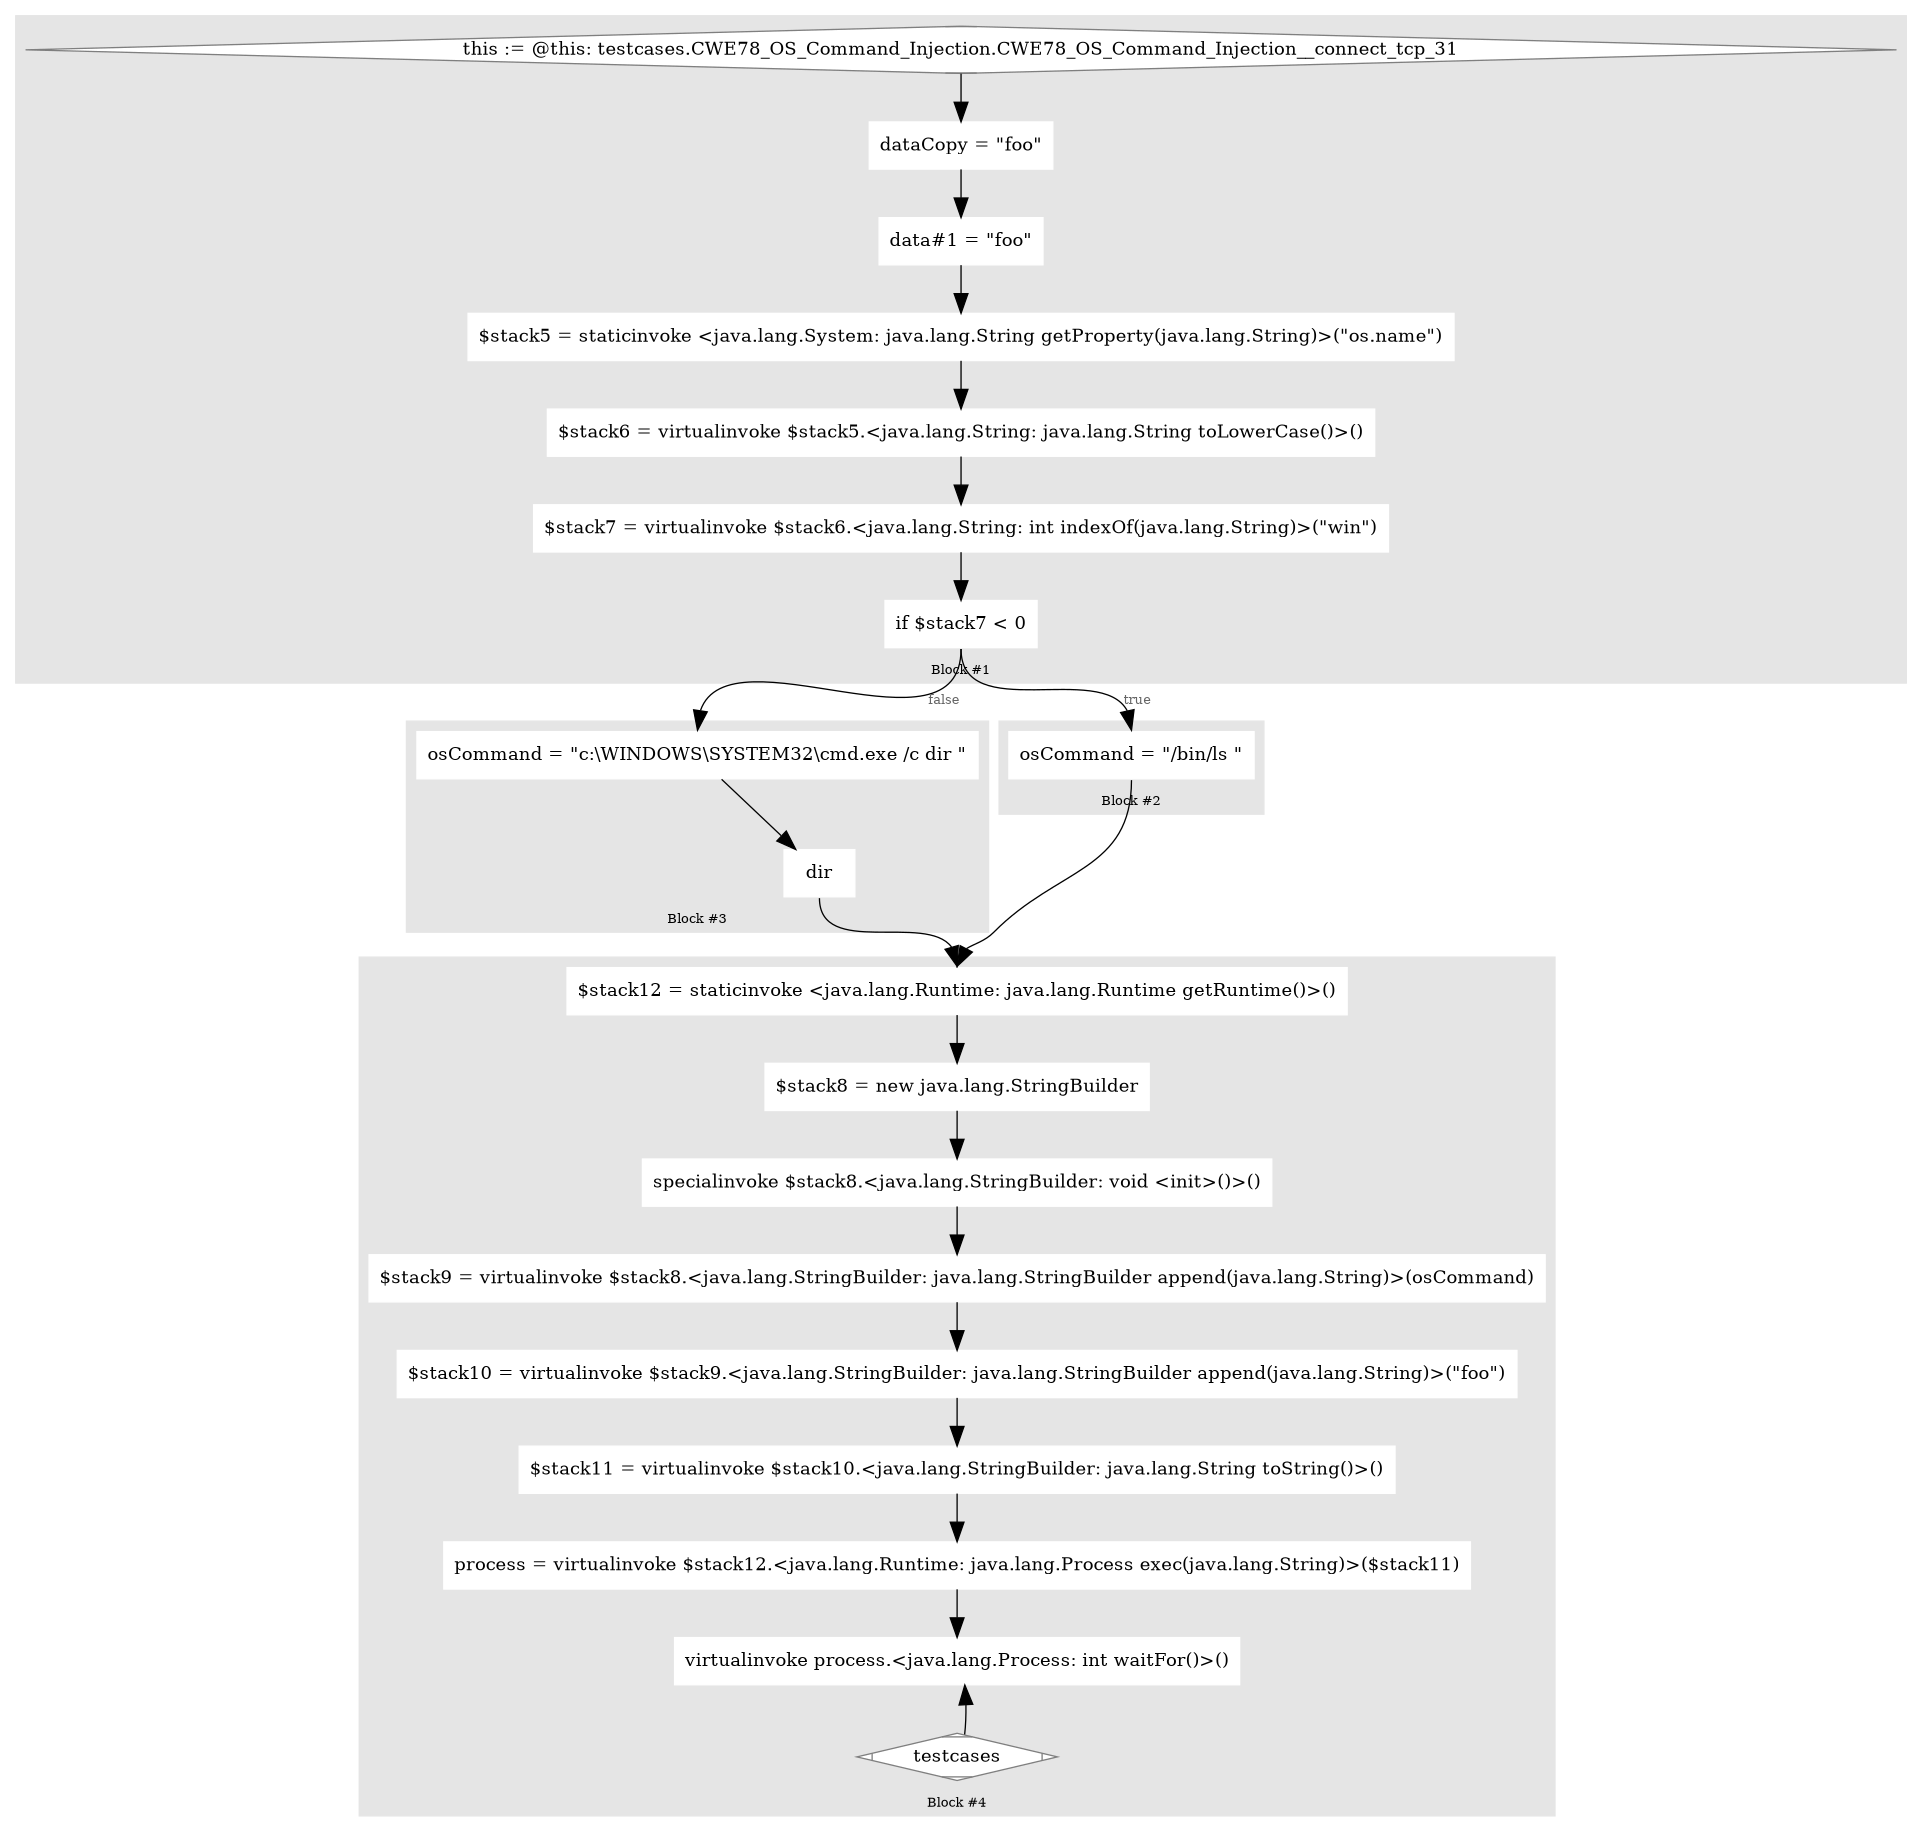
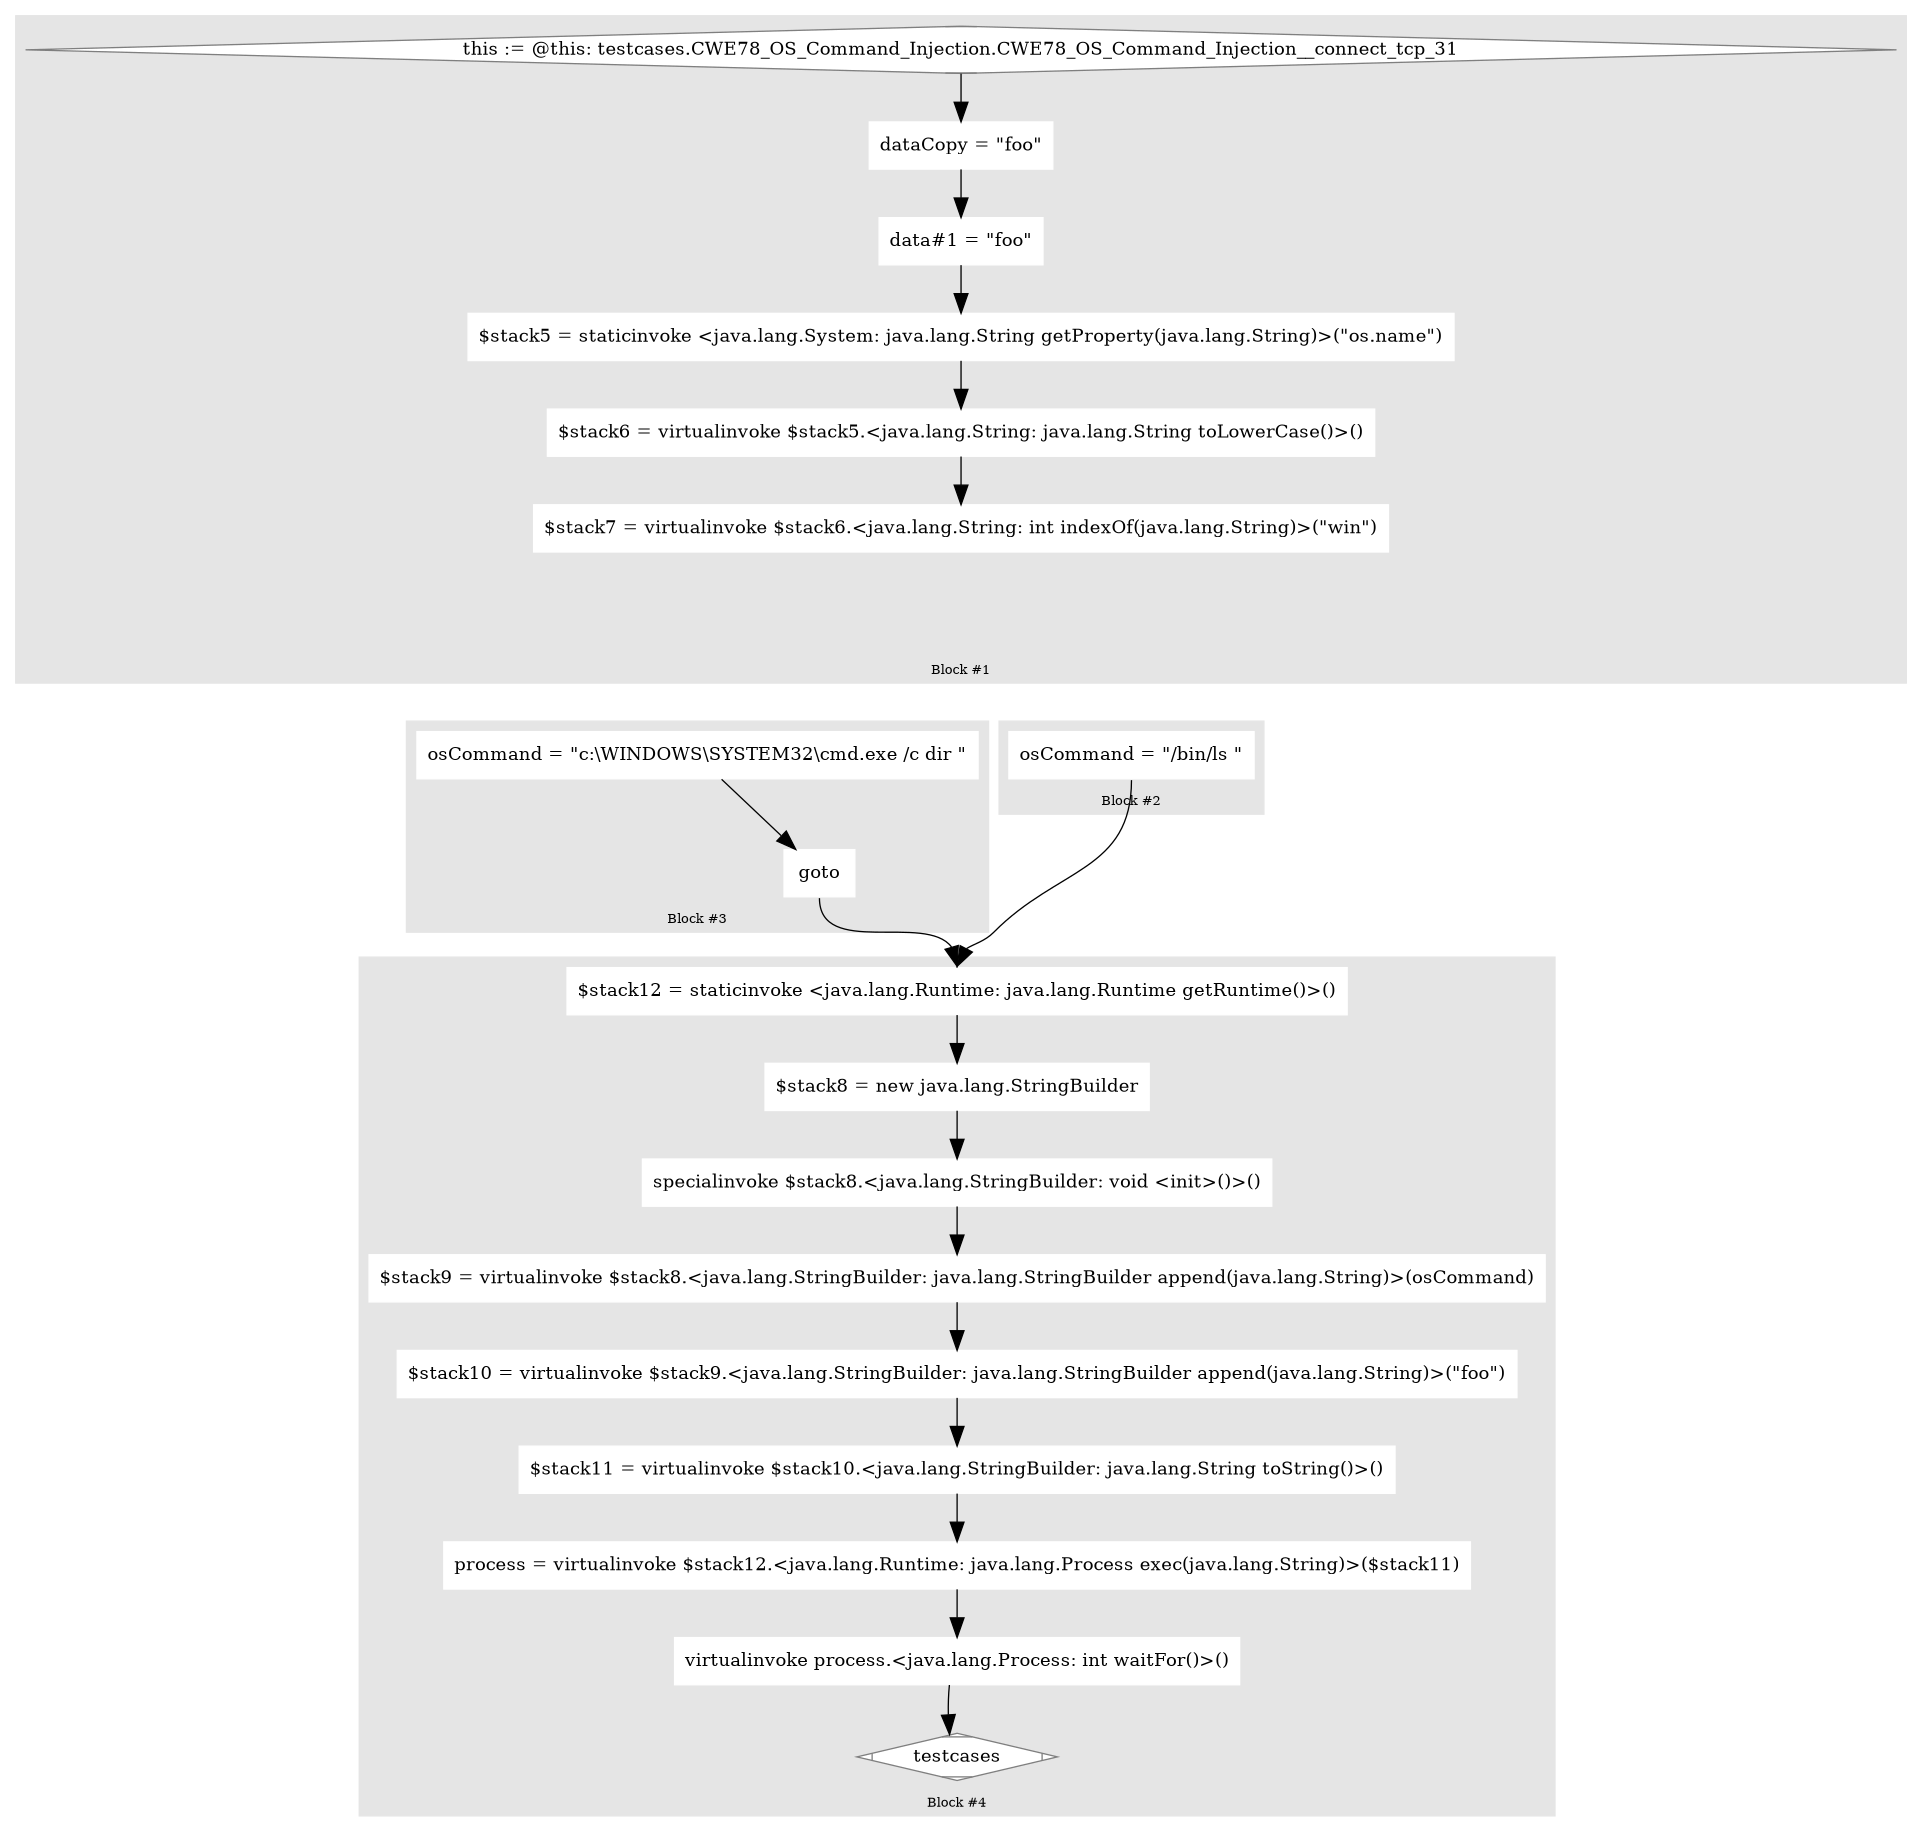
(961, 624) -> none
(819, 873) -> (819, 873)
(966, 1720) -> (948, 1700)
